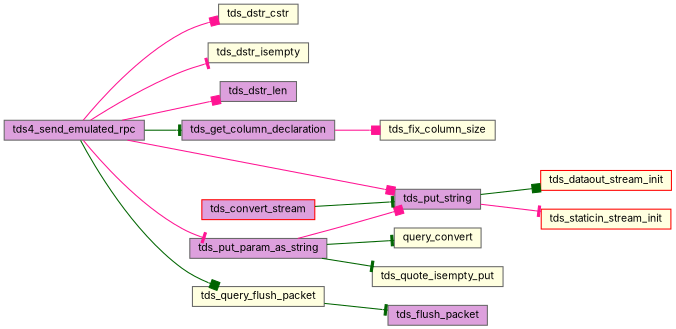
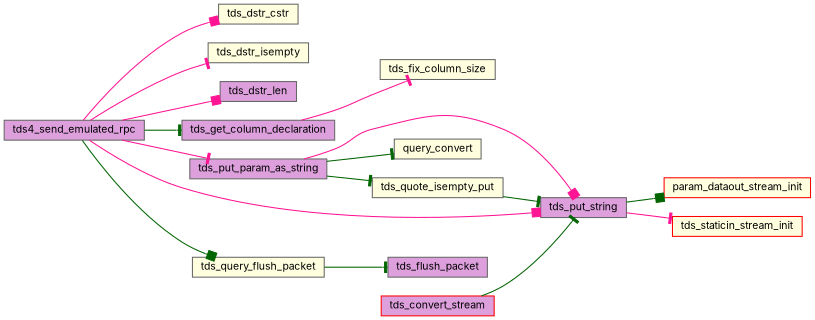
(352, 130) -> (354, 103)
(606, 180) -> (737, 188)
none -> (519, 199)
